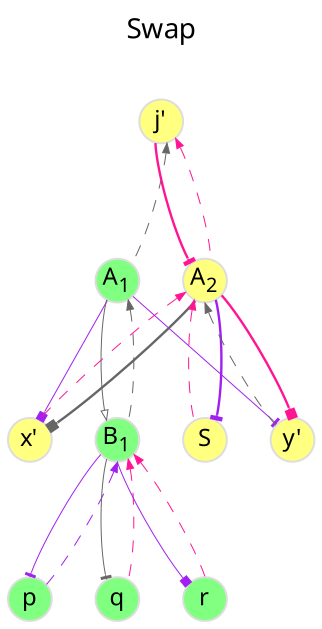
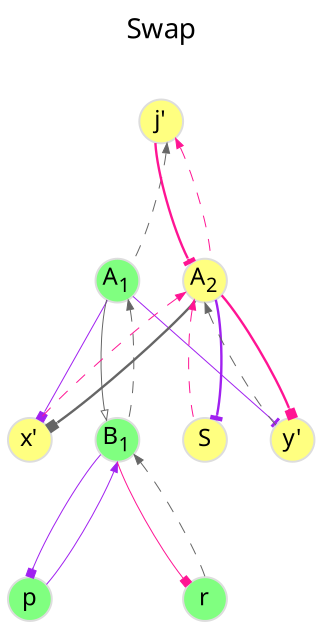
(62, 511) -> (62, 511)
(177, 518) -> (177, 518)
(146, 522) -> (146, 522)
(84, 530) -> (84, 530)
(117, 599) -> none
